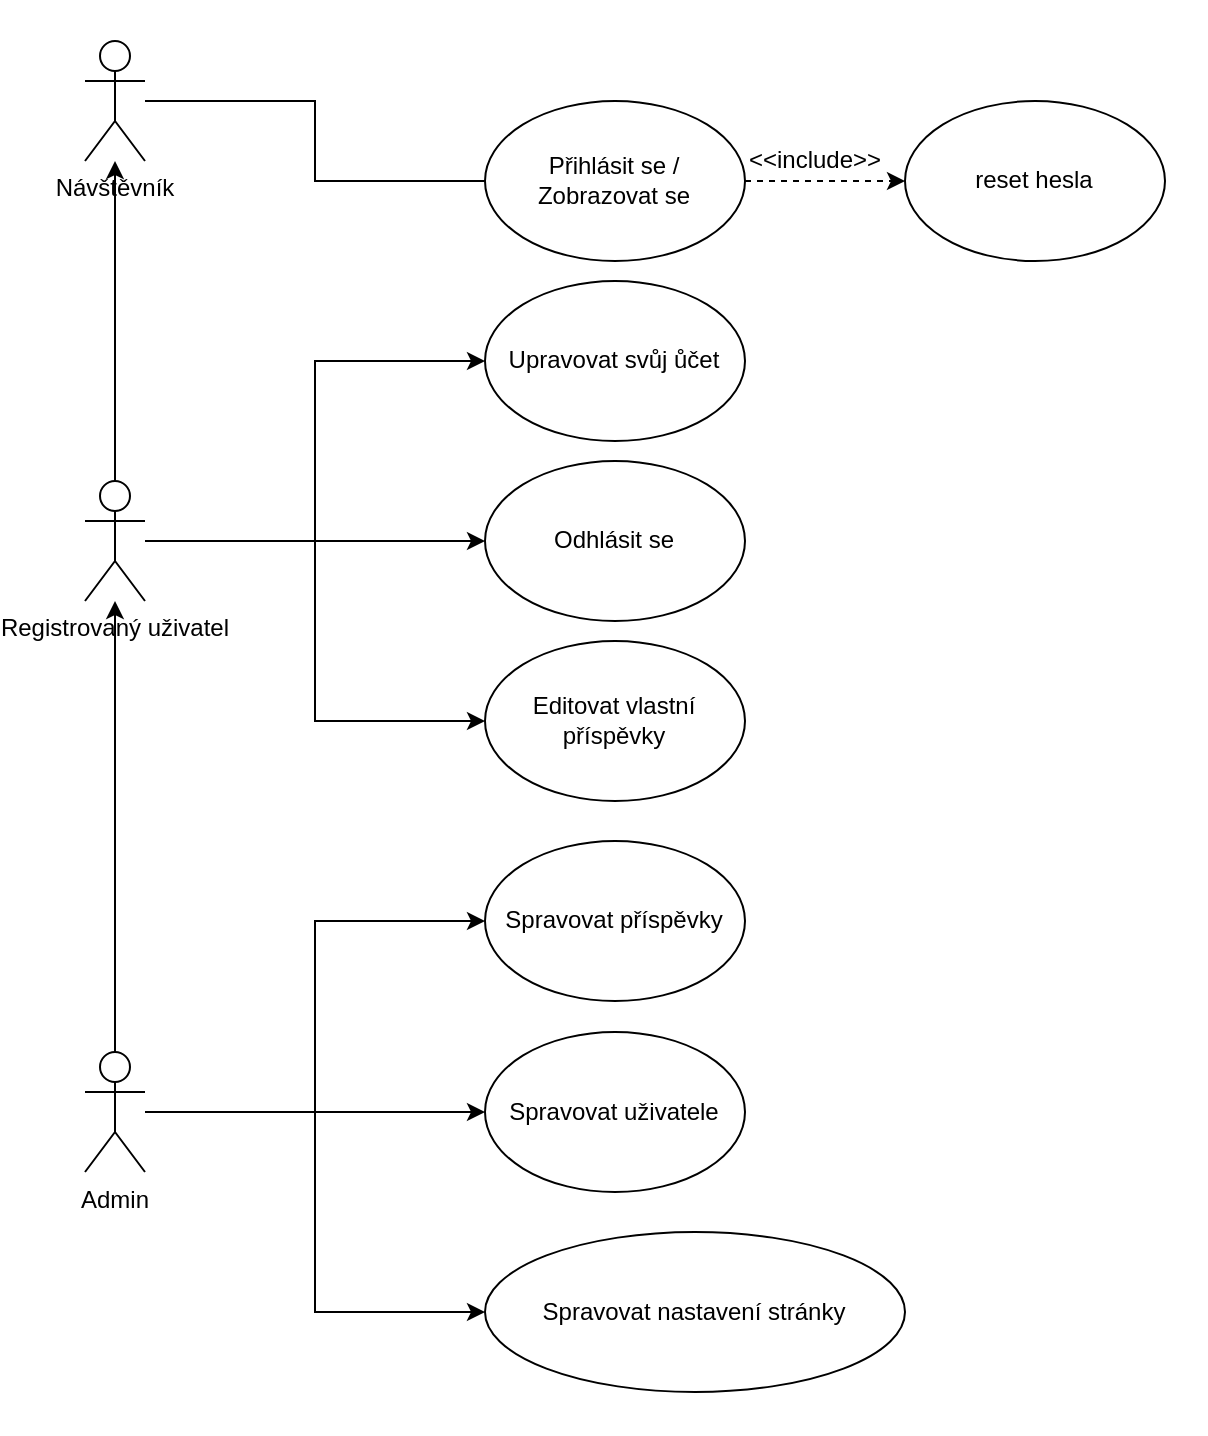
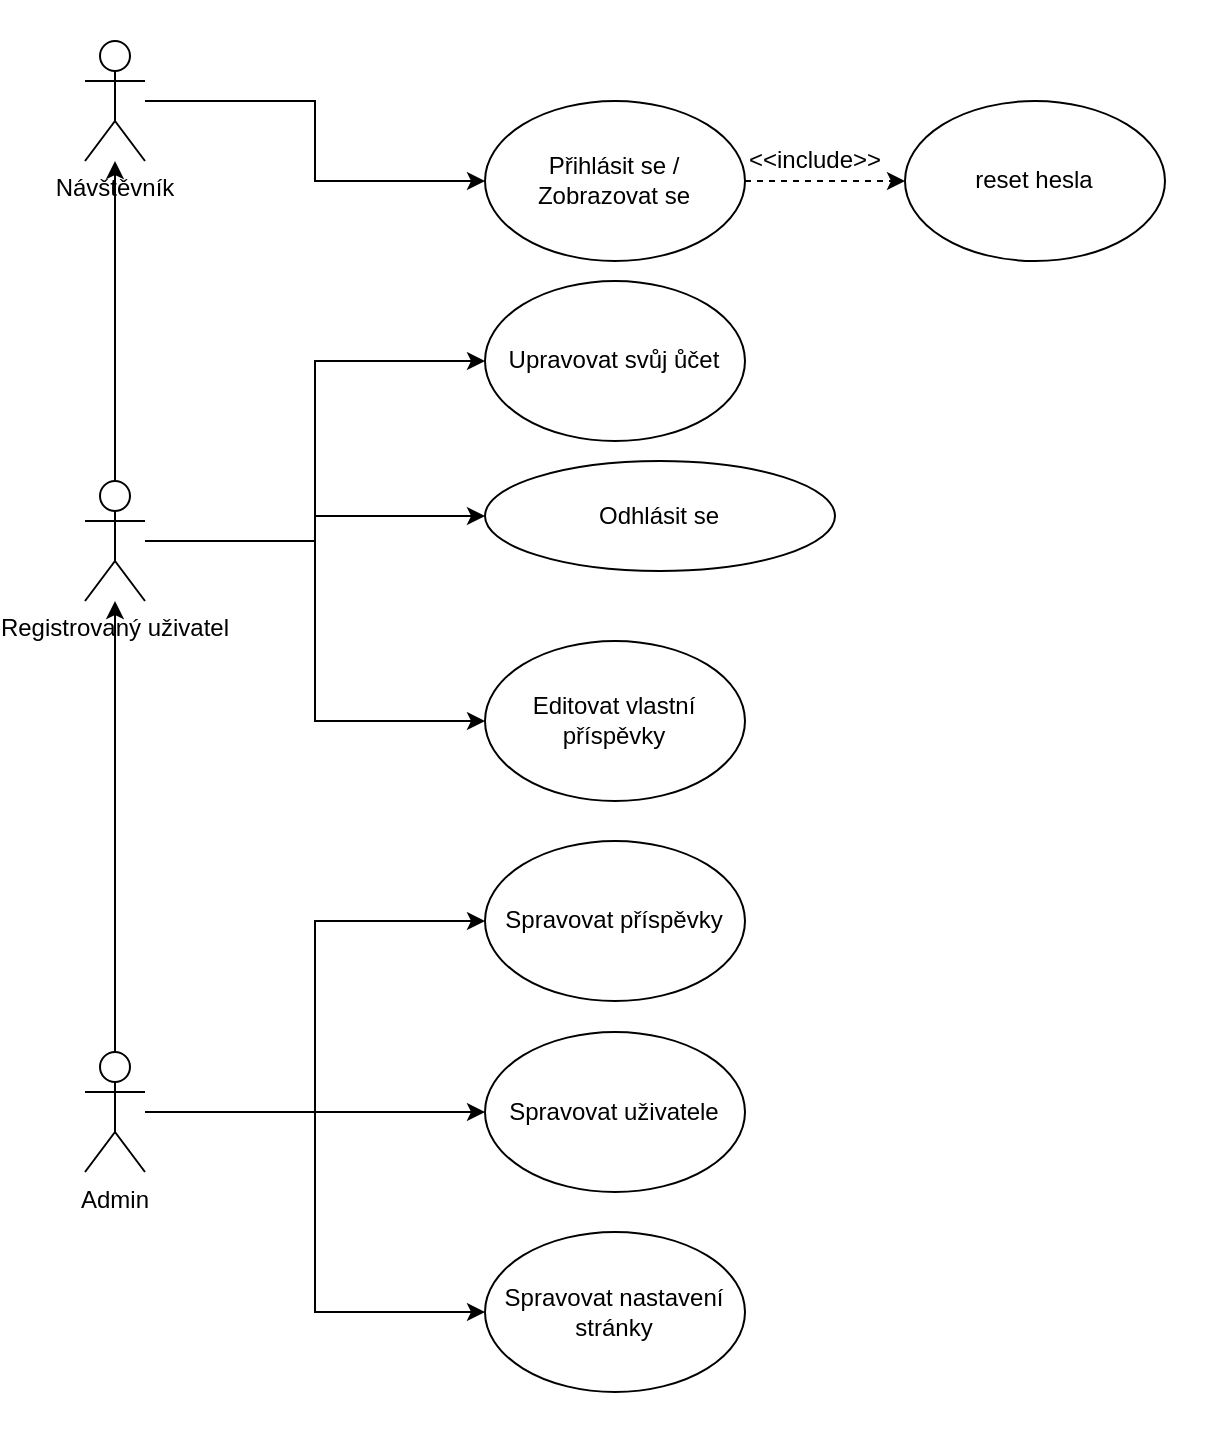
(475, 181) -> (470, 181)
(615, 541) -> (660, 516)
(695, 1312) -> (615, 1312)
